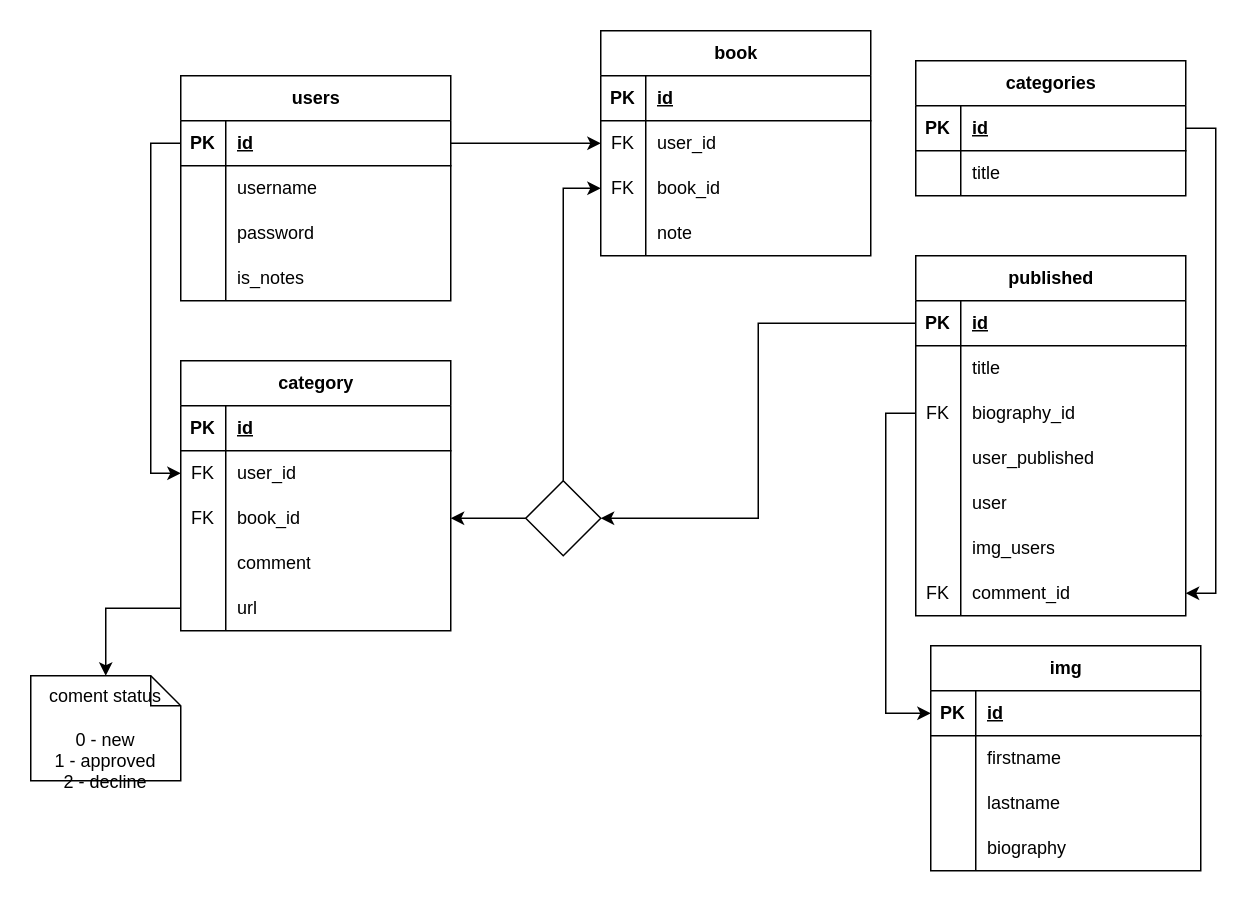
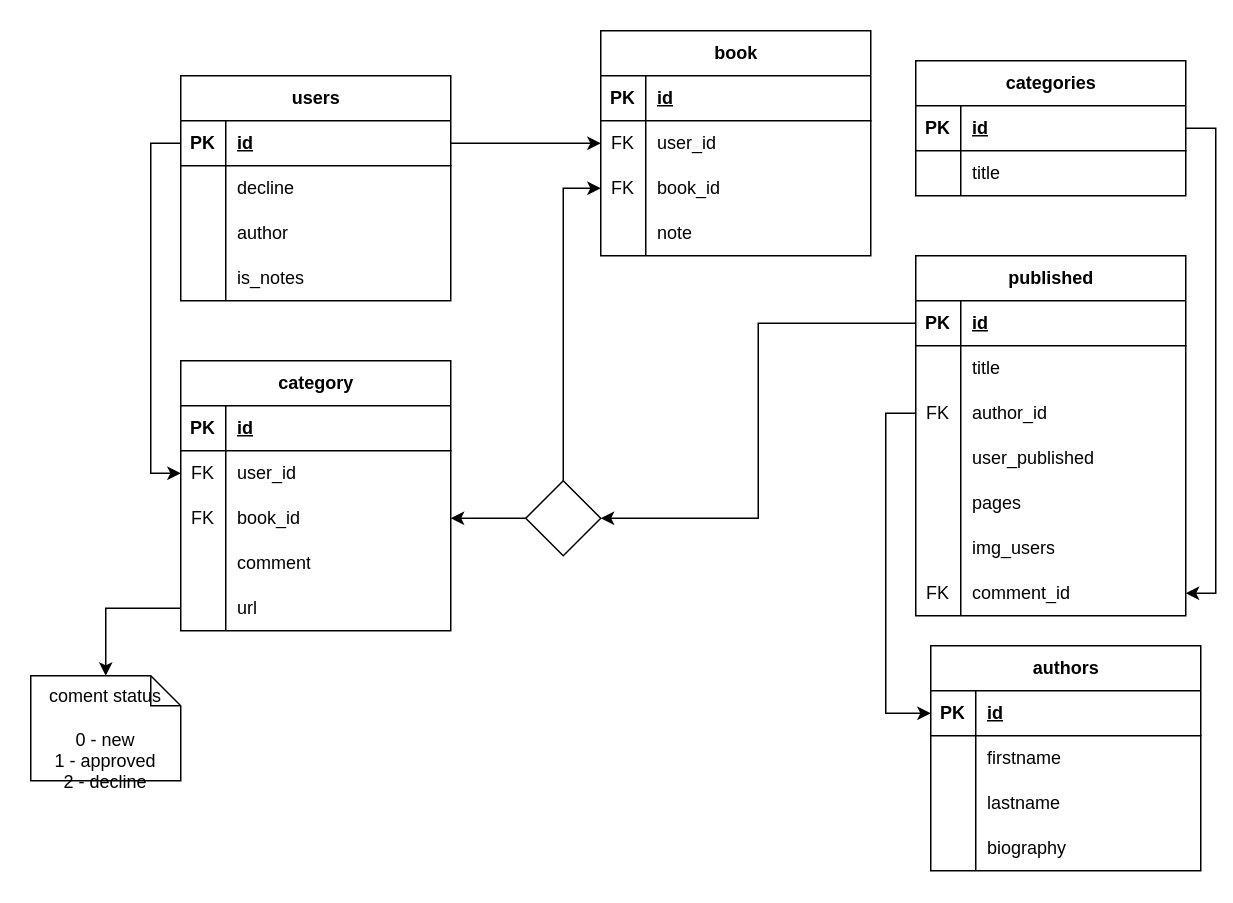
(278, 188) -> (268, 188)
(278, 233) -> (268, 233)
(1029, 413) -> (1016, 413)
(993, 503) -> (998, 503)
(1067, 668) -> (1067, 668)
